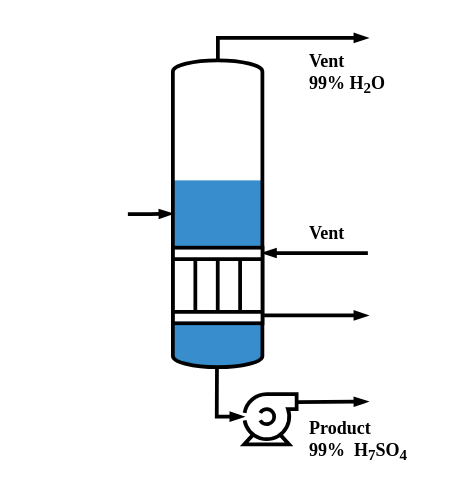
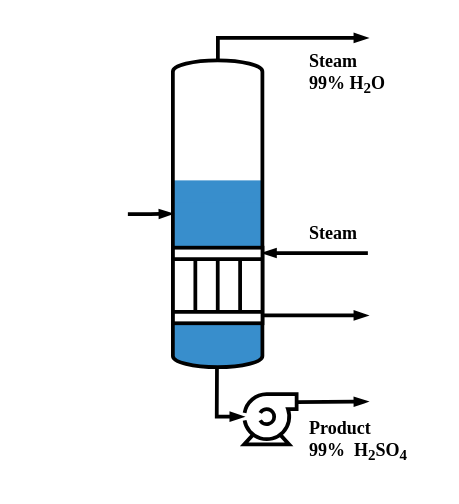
(342, 72) -> (342, 72)
(330, 234) -> (335, 234)
(357, 440) -> (357, 440)
